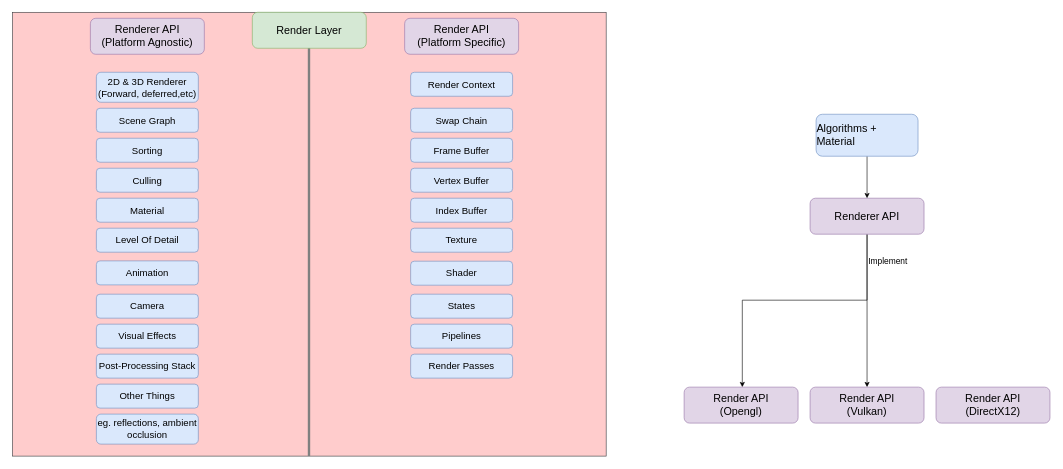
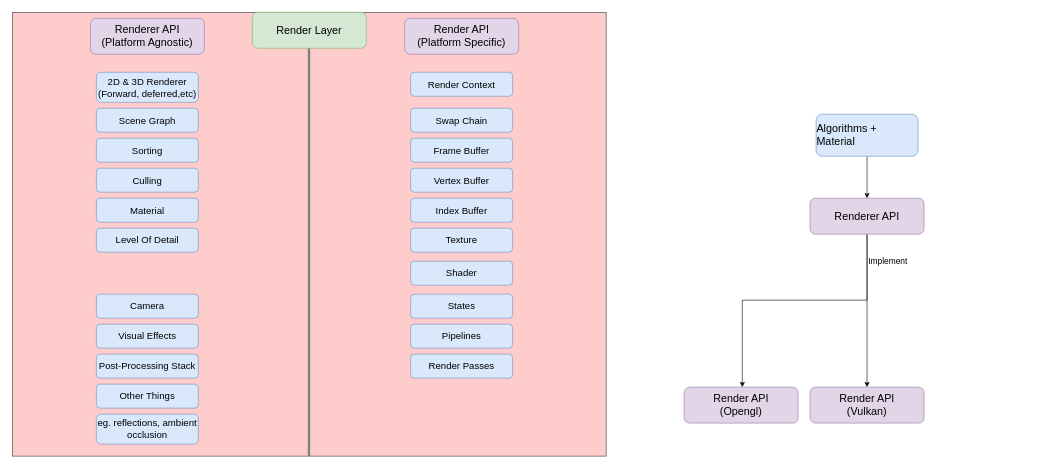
(147, 273) -> none
(993, 405) -> none
